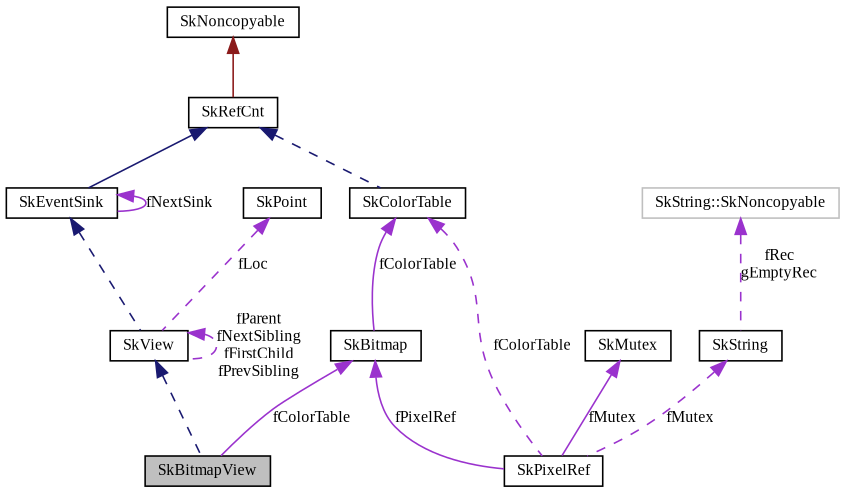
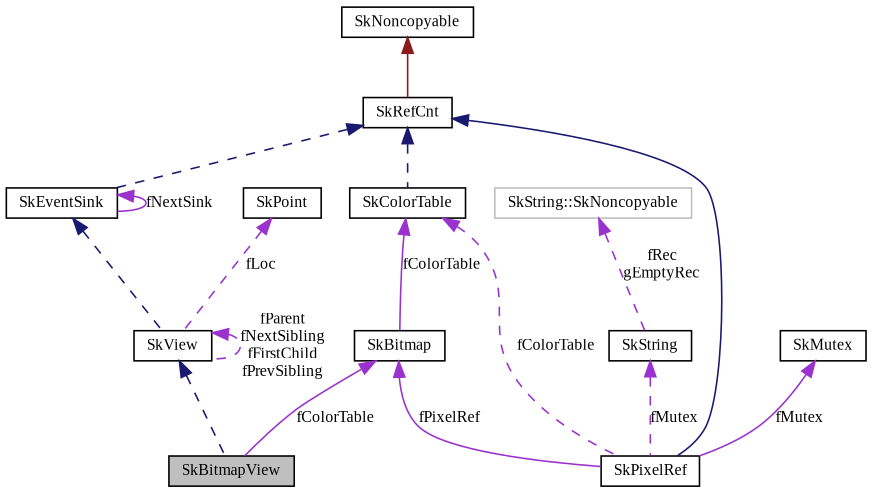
(140, 162) -> (232, 159)
none -> (713, 203)
